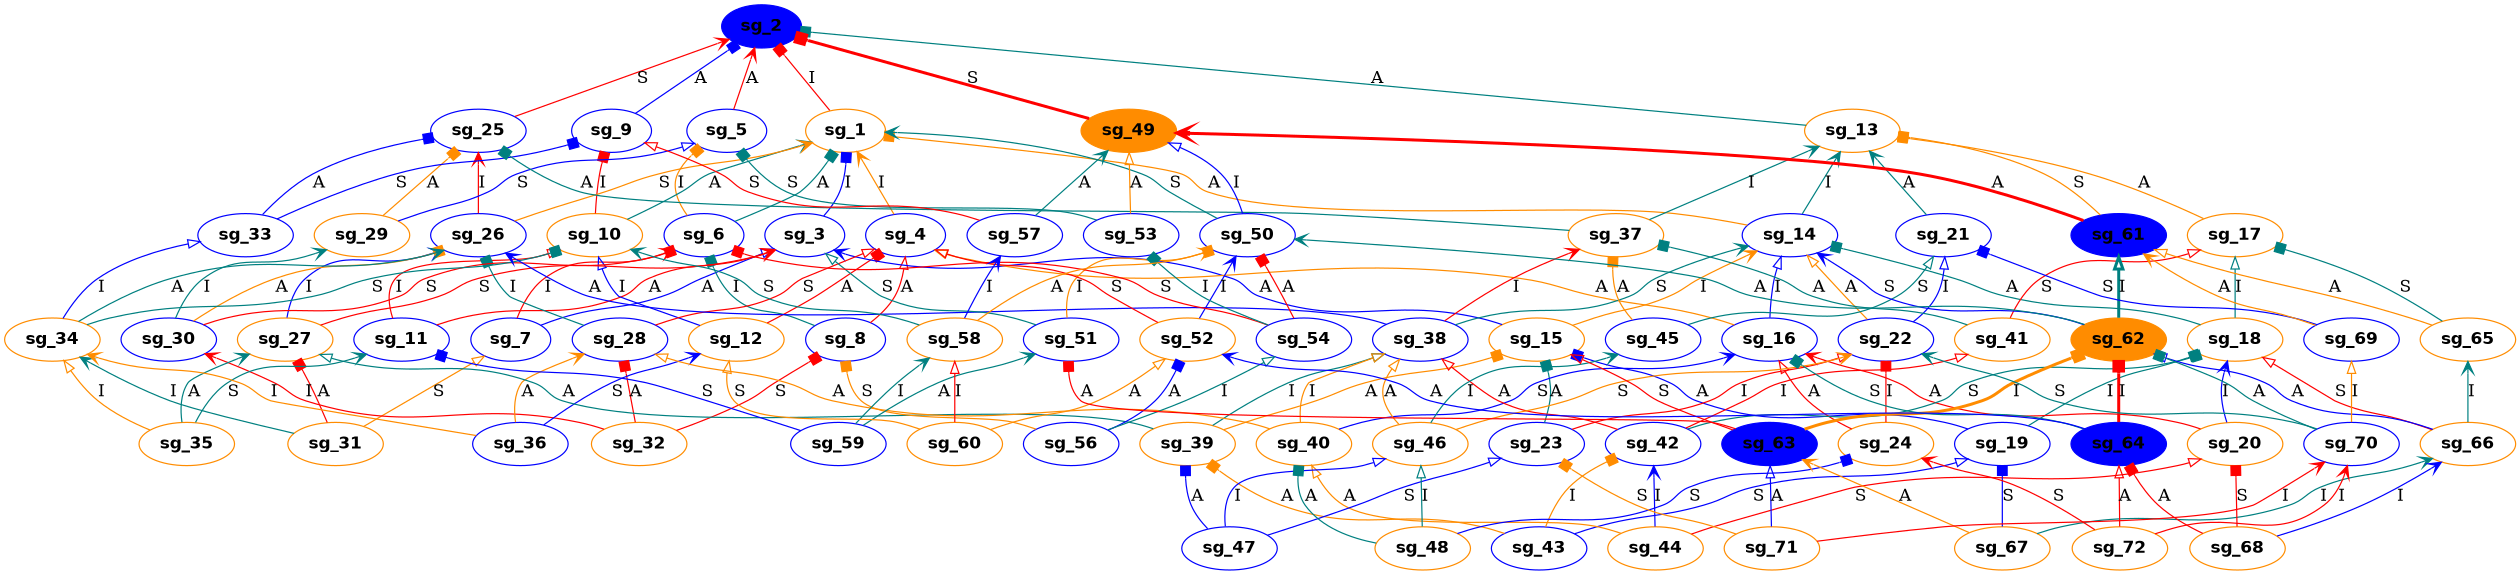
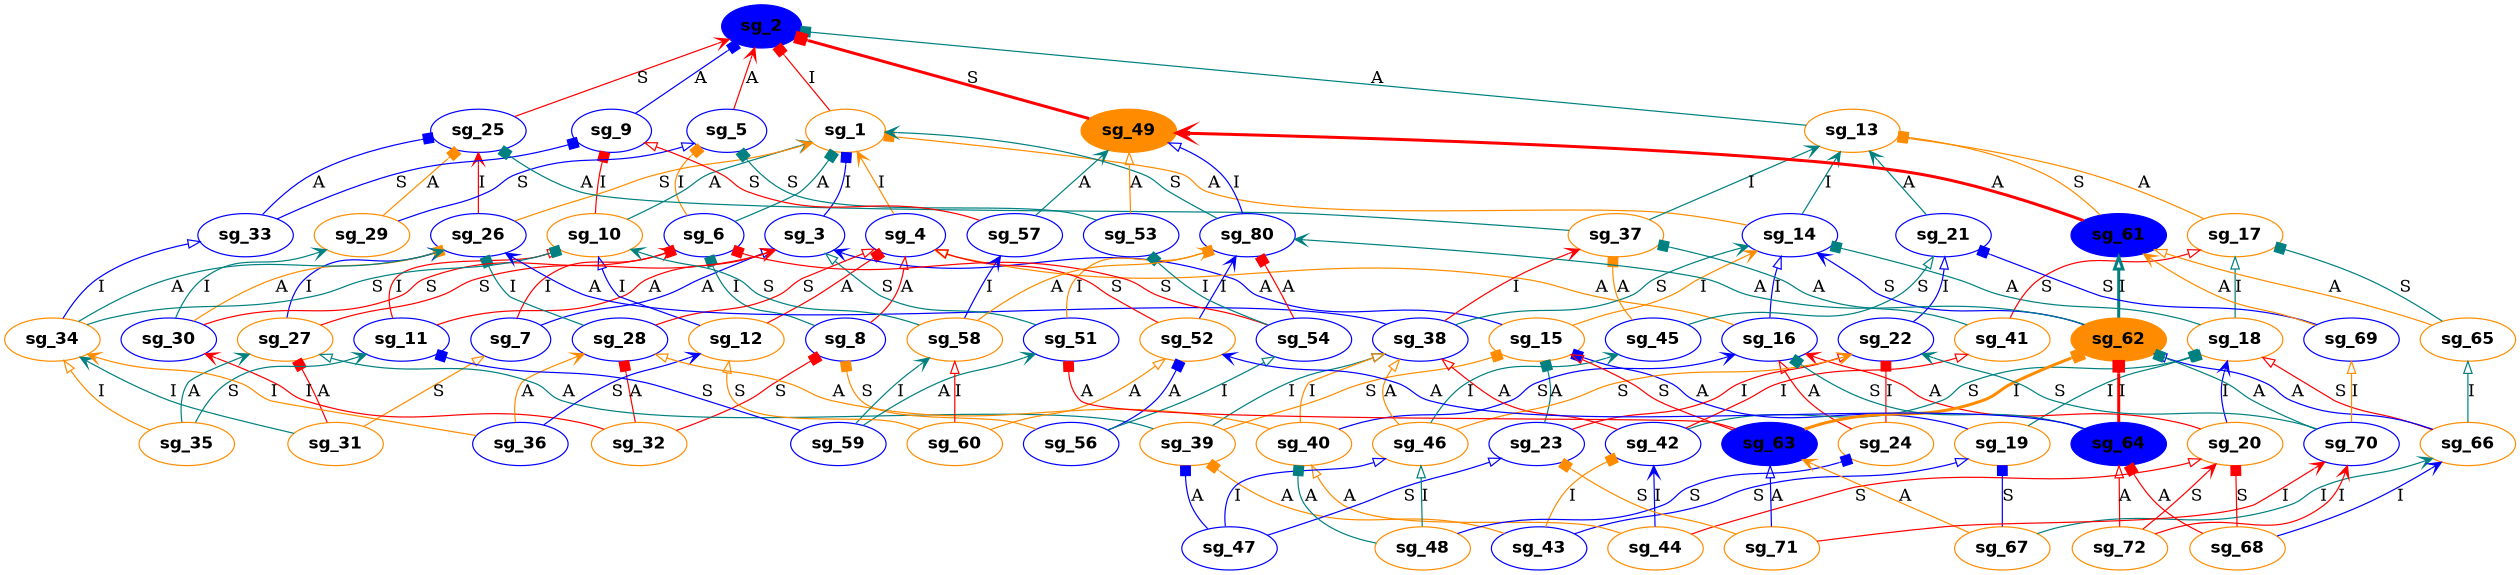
(1248, 235) -> (1248, 235)
(1841, 292) -> none
(1371, 392) -> (1371, 392)
(2468, 398) -> (2468, 398)
(2002, 444) -> (2002, 444)
(2018, 487) -> (2176, 501)
